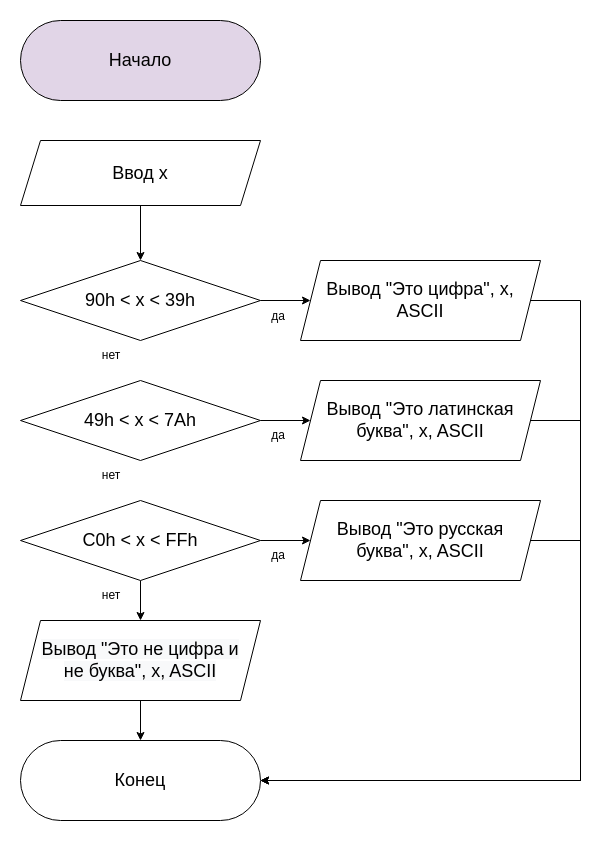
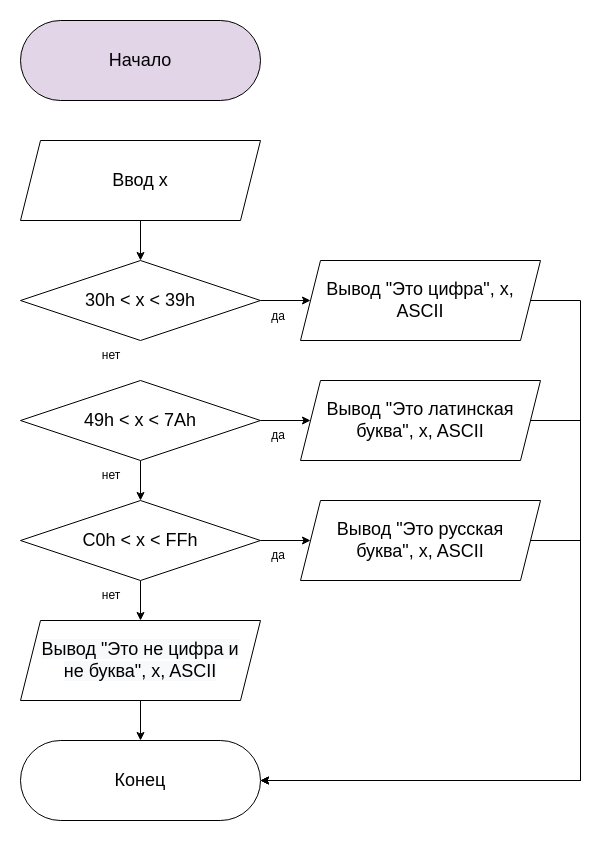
(141, 173) -> (141, 181)
(141, 301) -> (141, 301)
none -> (141, 477)
